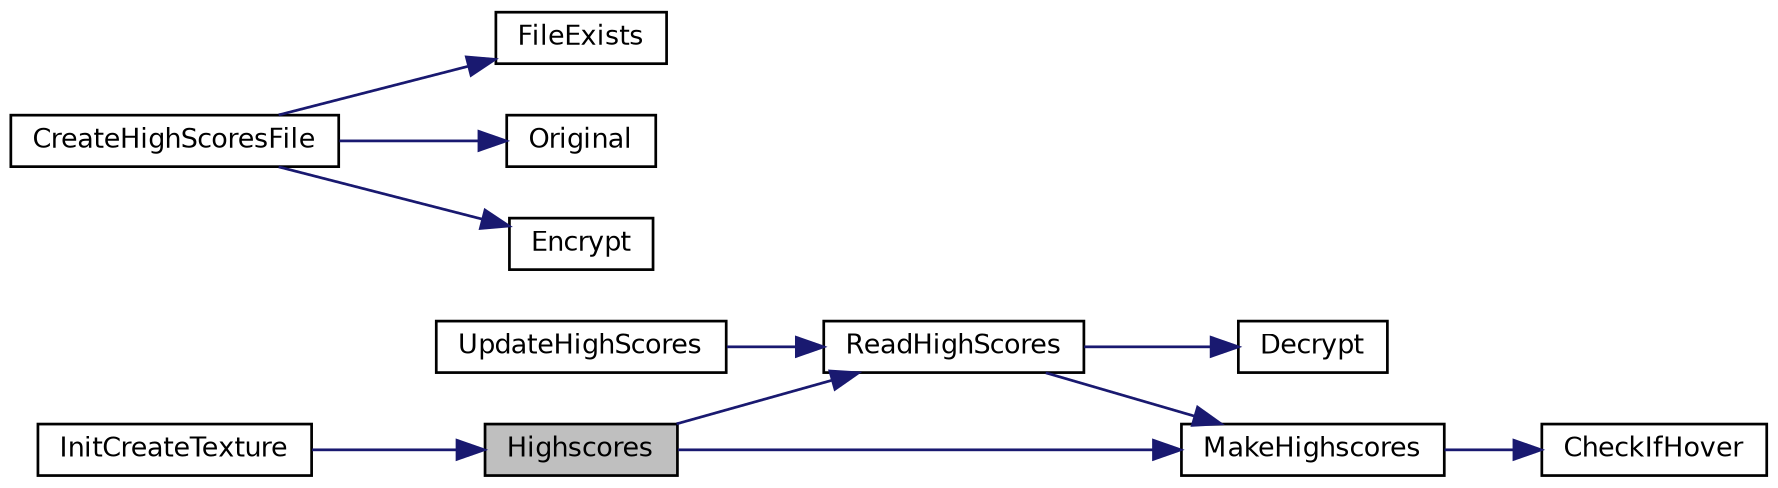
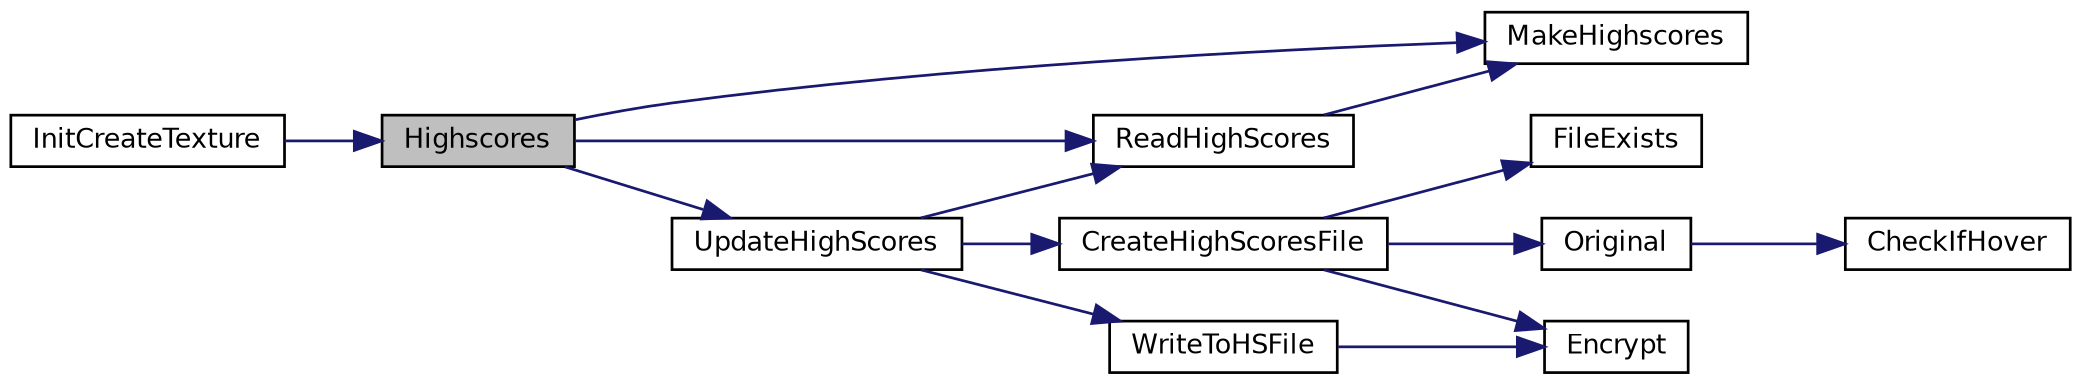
none -> (634, 188)
none -> (997, 244)
none -> (1223, 347)
(1313, 347) -> none
(1479, 450) -> (1754, 244)
